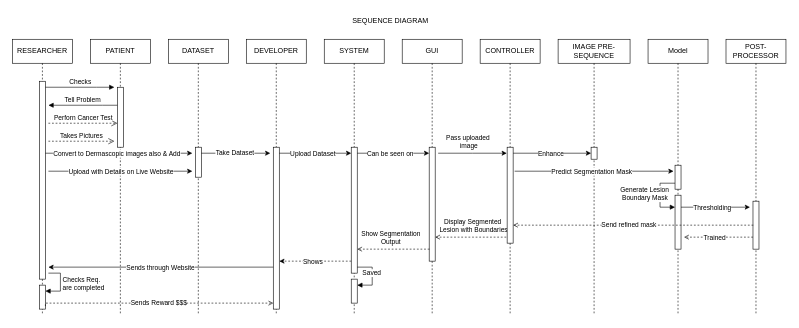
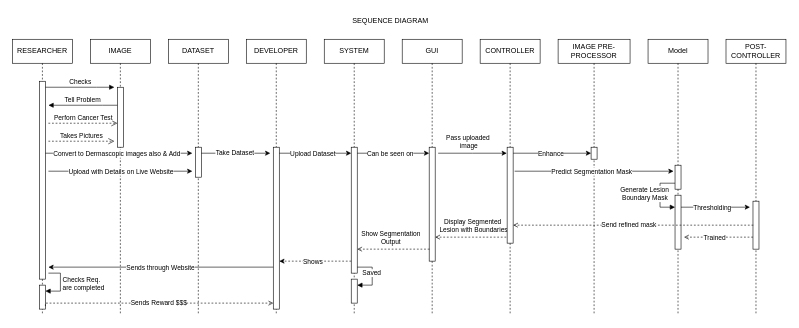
(120, 51) -> (120, 51)
(594, 51) -> (594, 51)
(756, 51) -> (756, 51)
